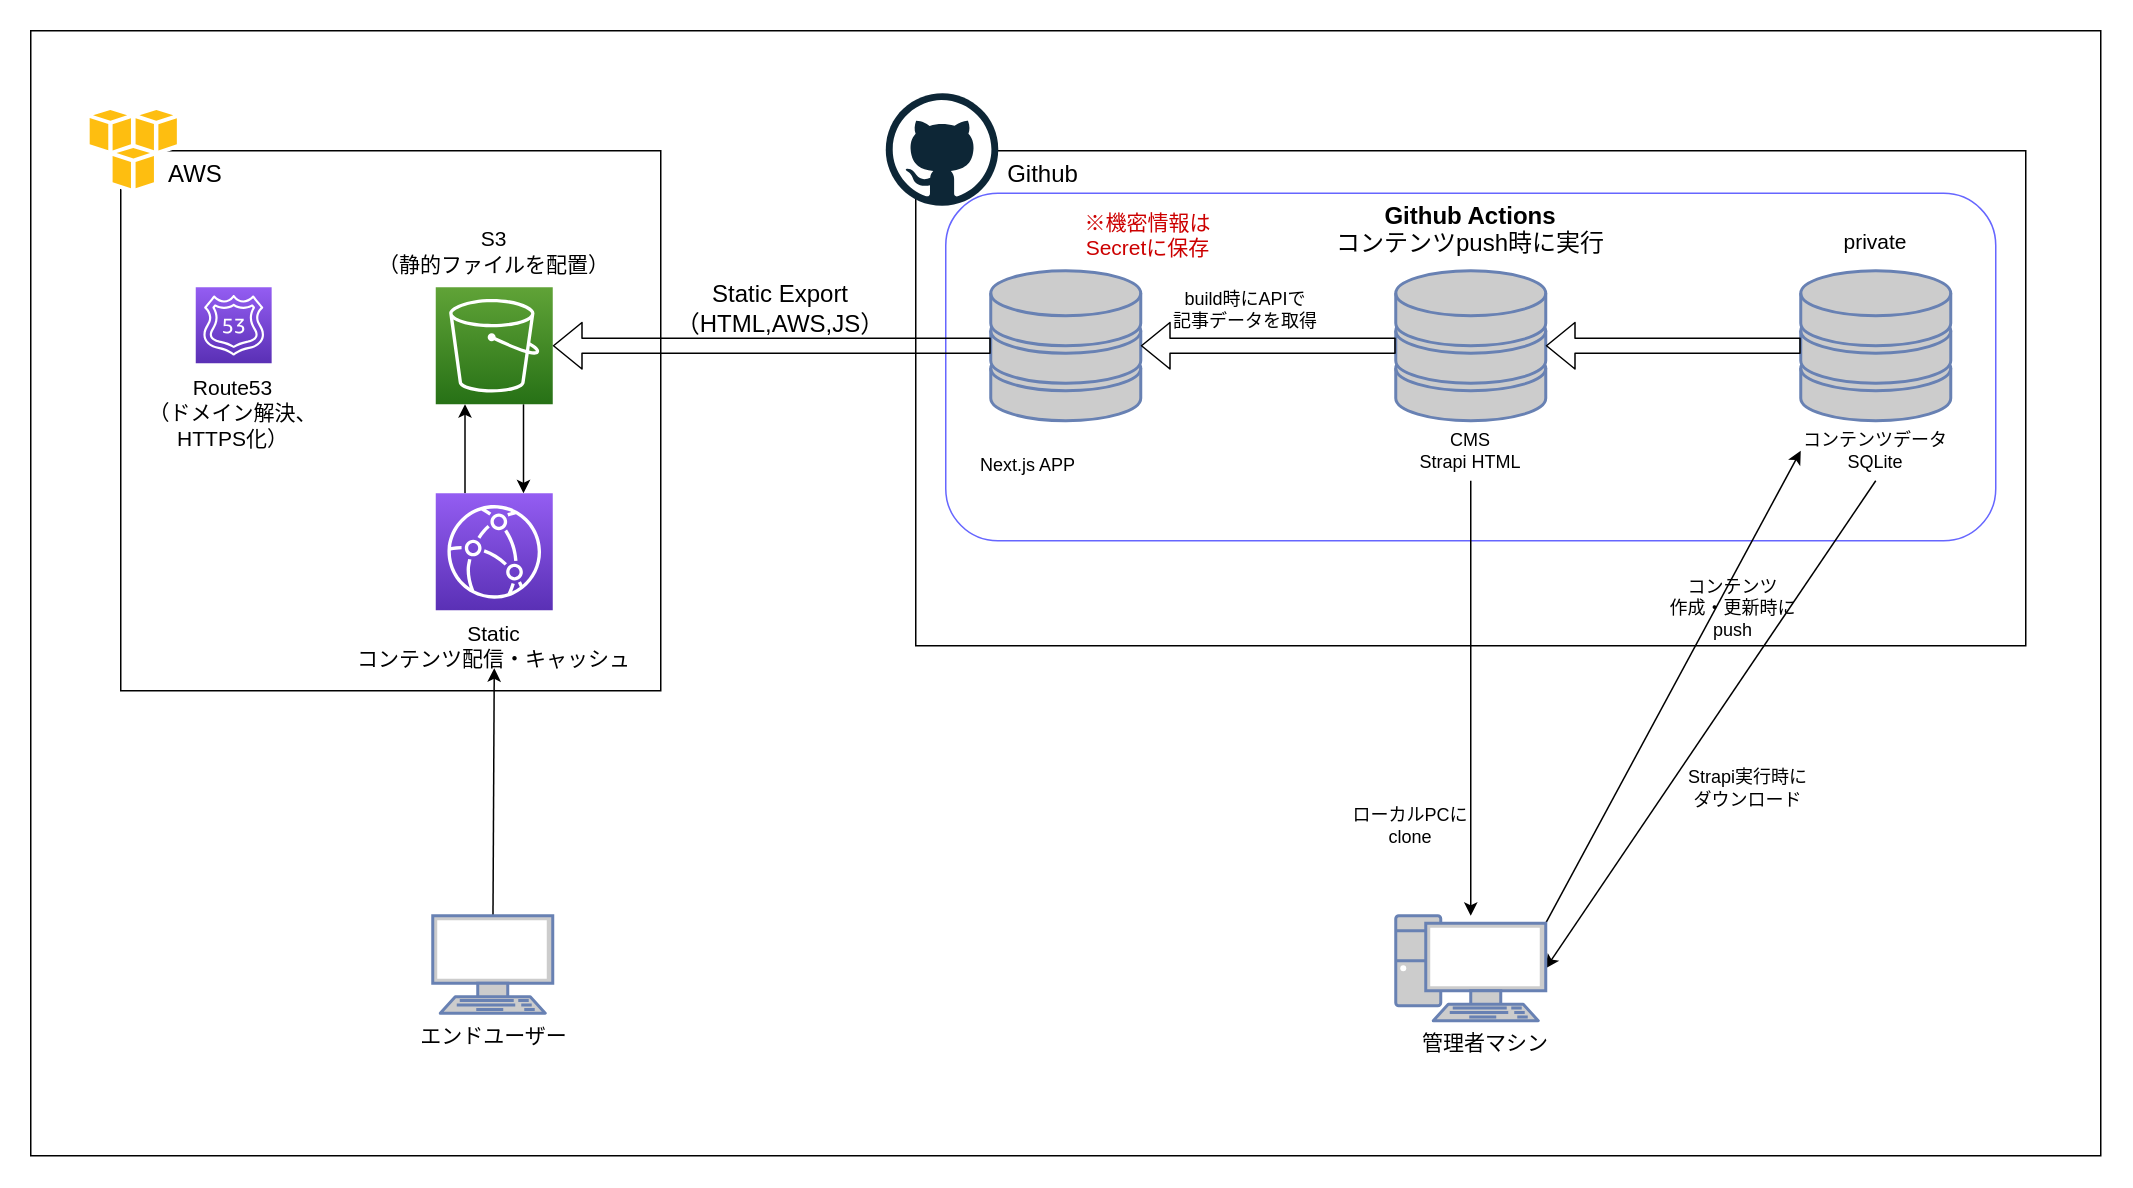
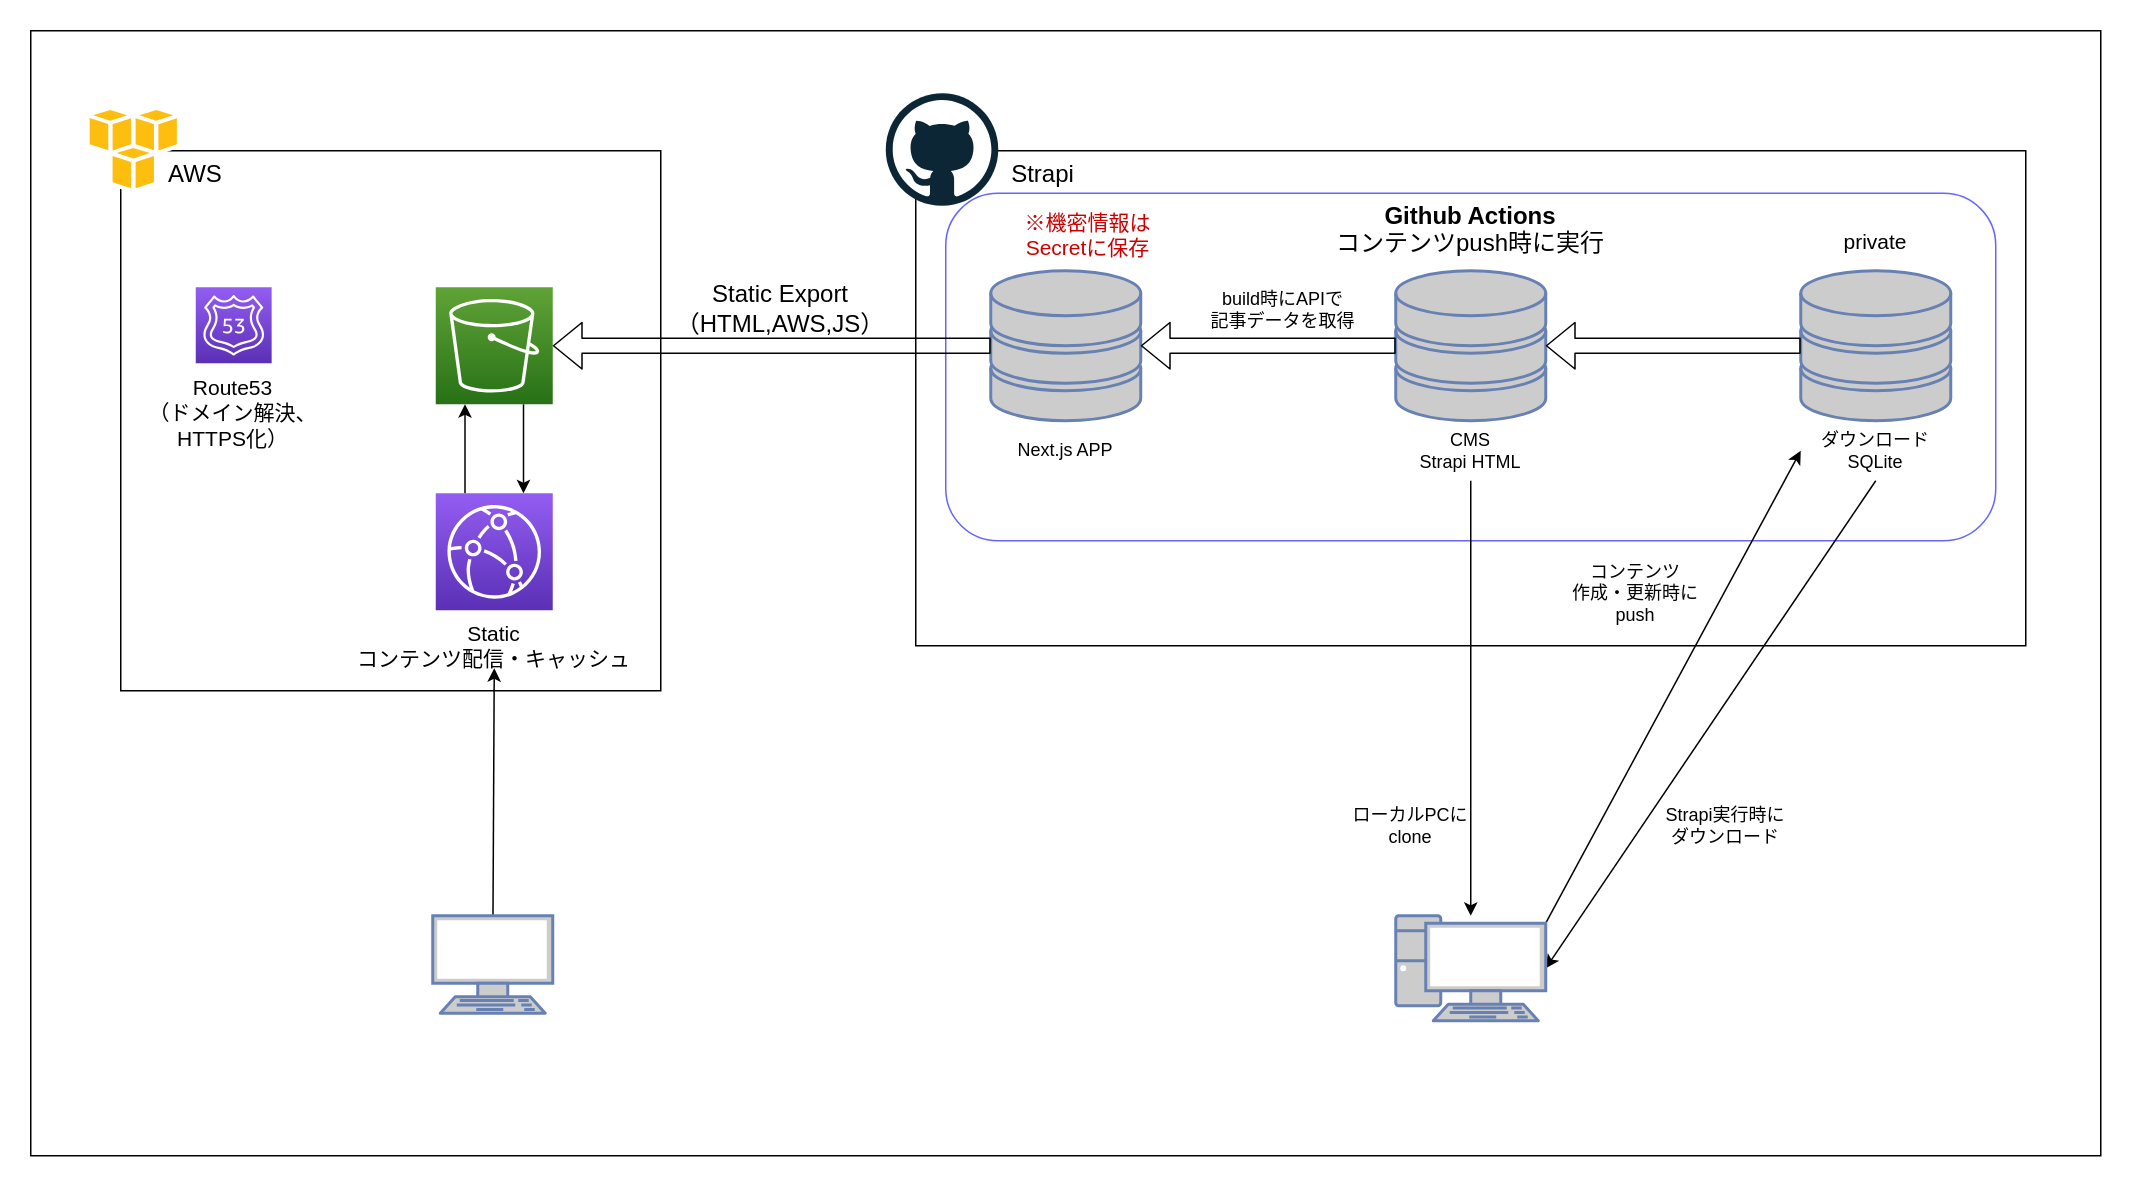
(1043, 173) -> (1043, 173)
(1148, 235) -> (1088, 235)
(494, 251) -> none
(1246, 310) -> (1283, 310)
(1876, 451) -> (1876, 451)
(1028, 466) -> (1066, 451)
(1733, 608) -> (1636, 593)
(1748, 788) -> (1726, 826)
(494, 1036) -> none
(1486, 1043) -> none
